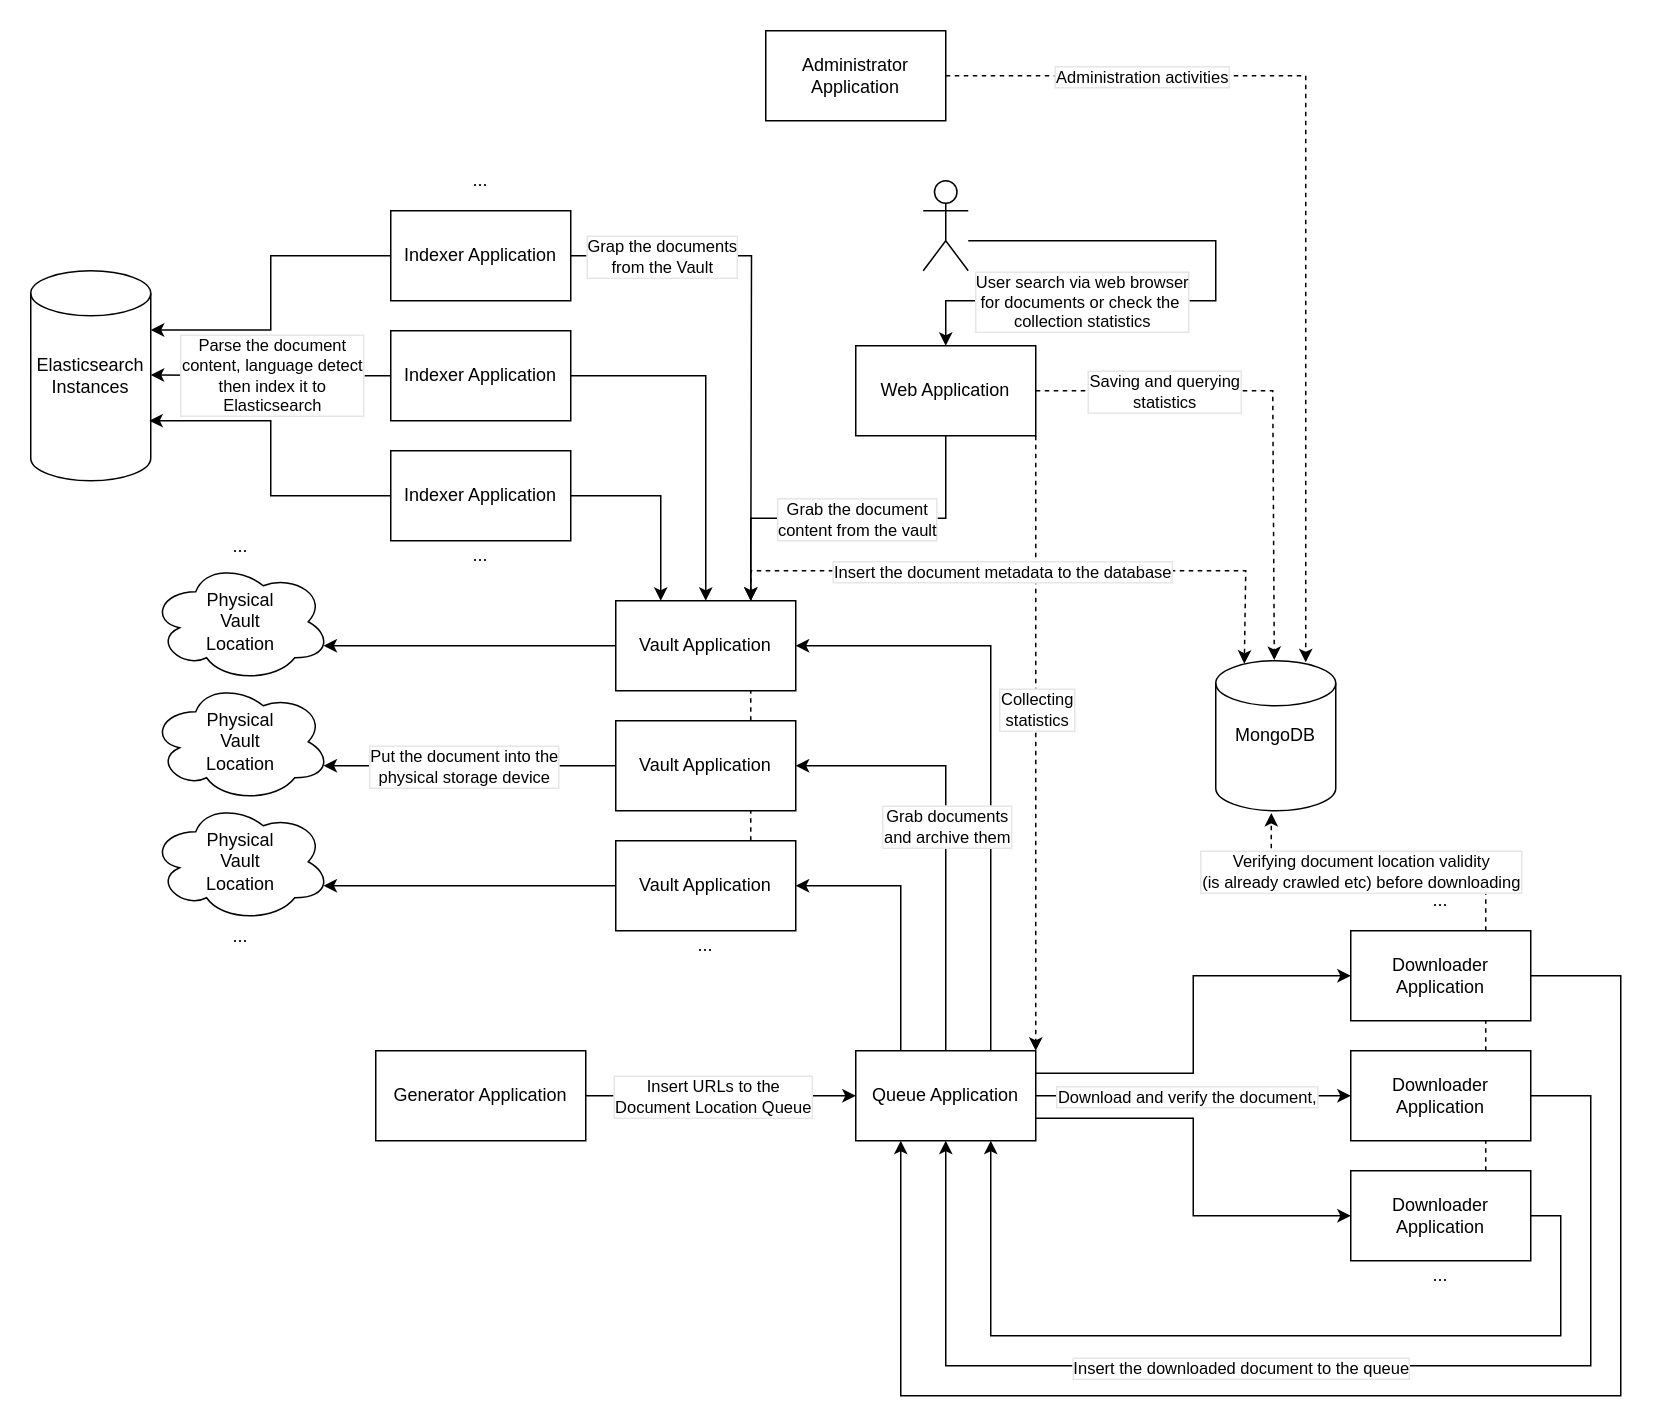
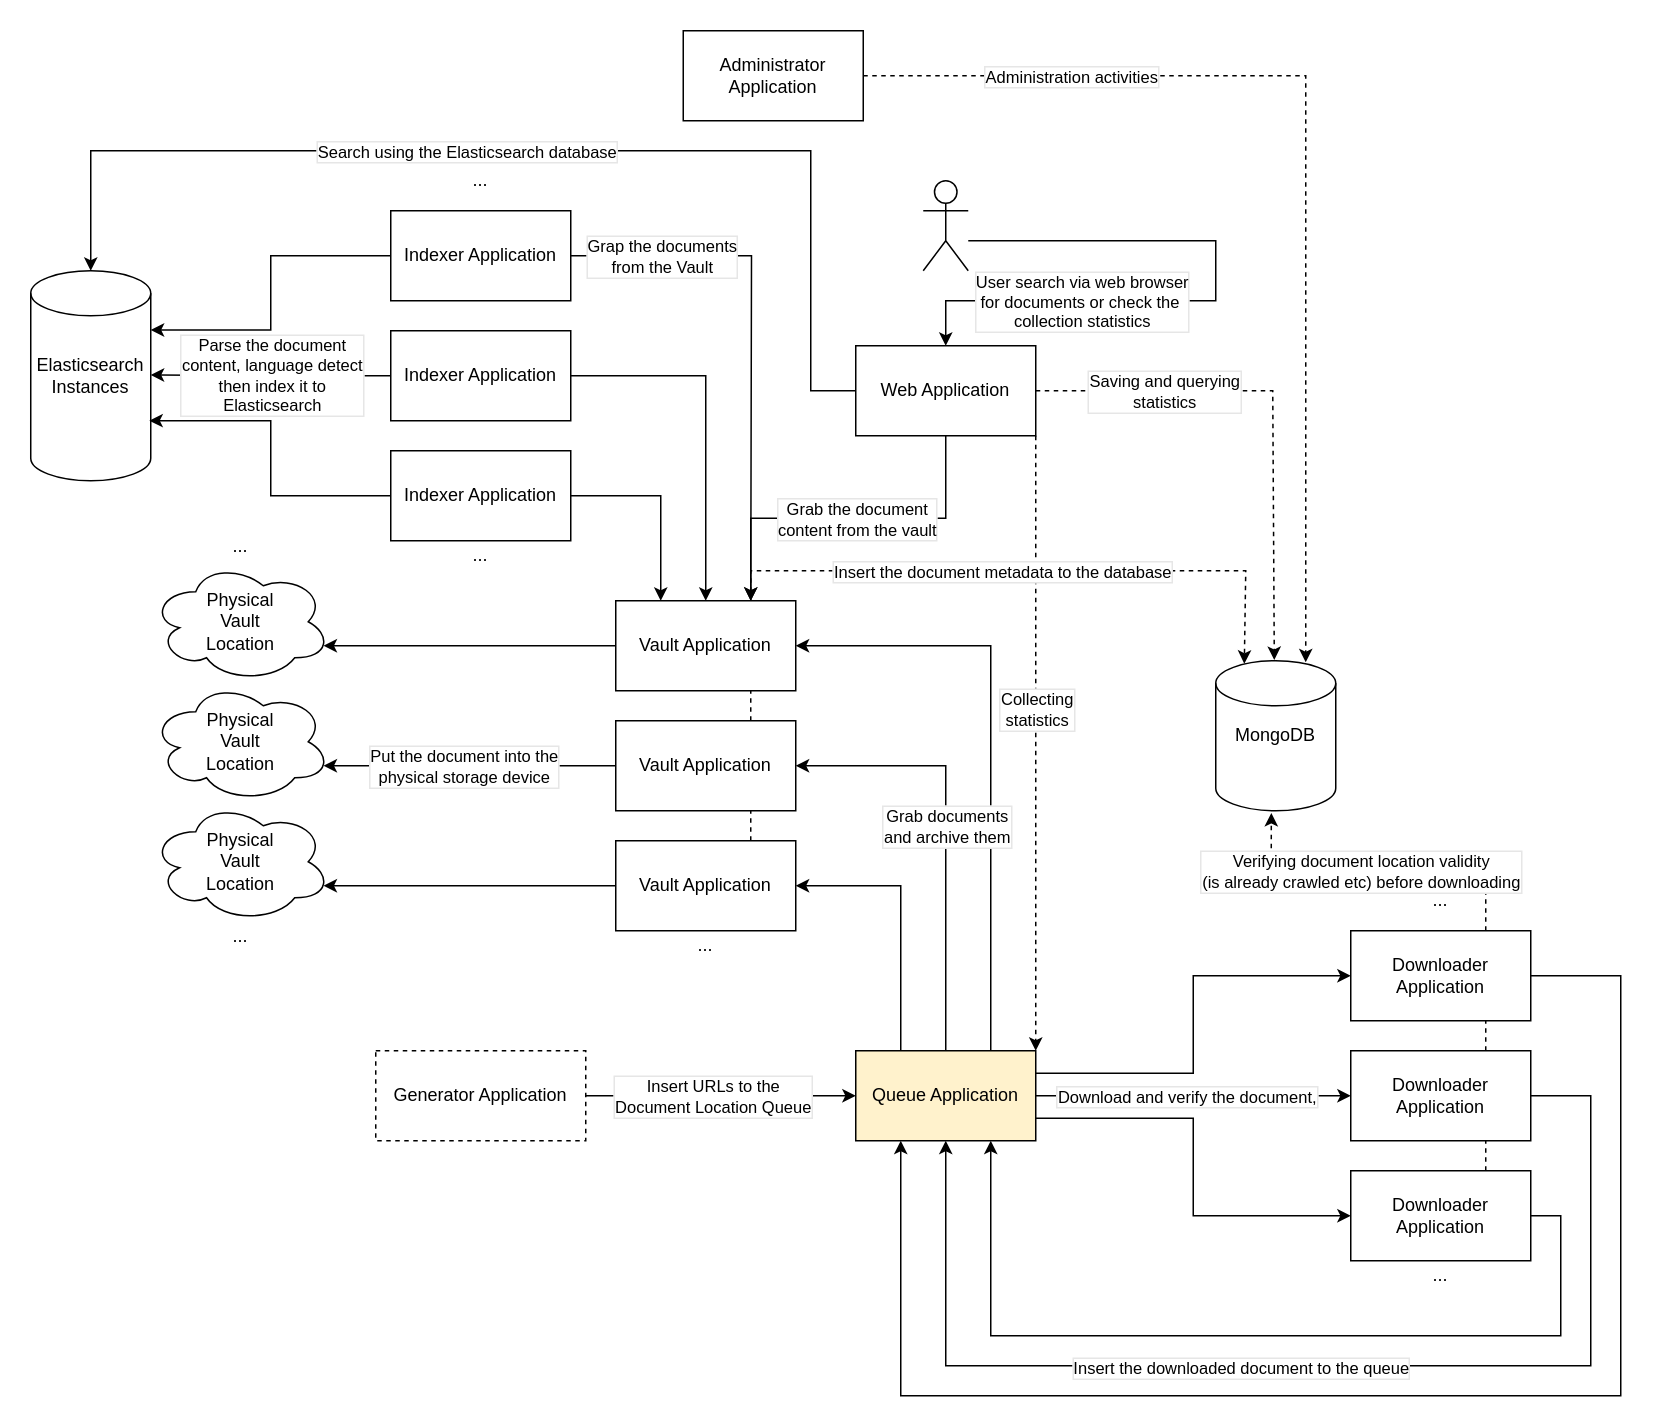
(856, 76) -> (773, 76)
none -> (539, 151)
(481, 1096) -> (481, 1096)
(946, 1096) -> (946, 1096)
